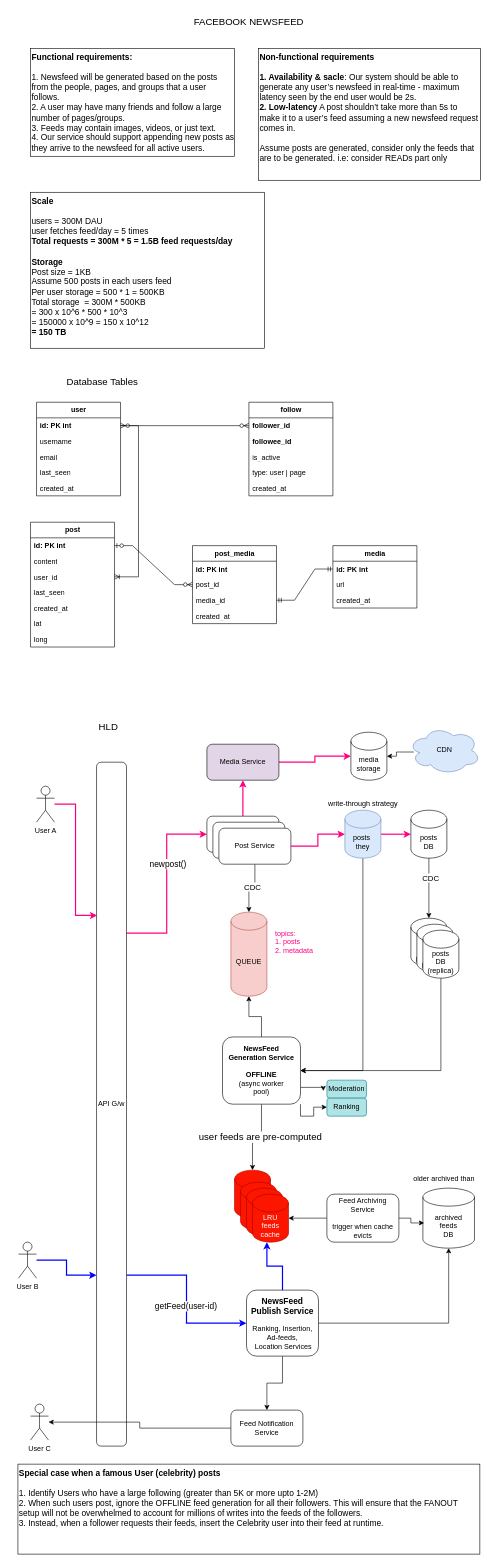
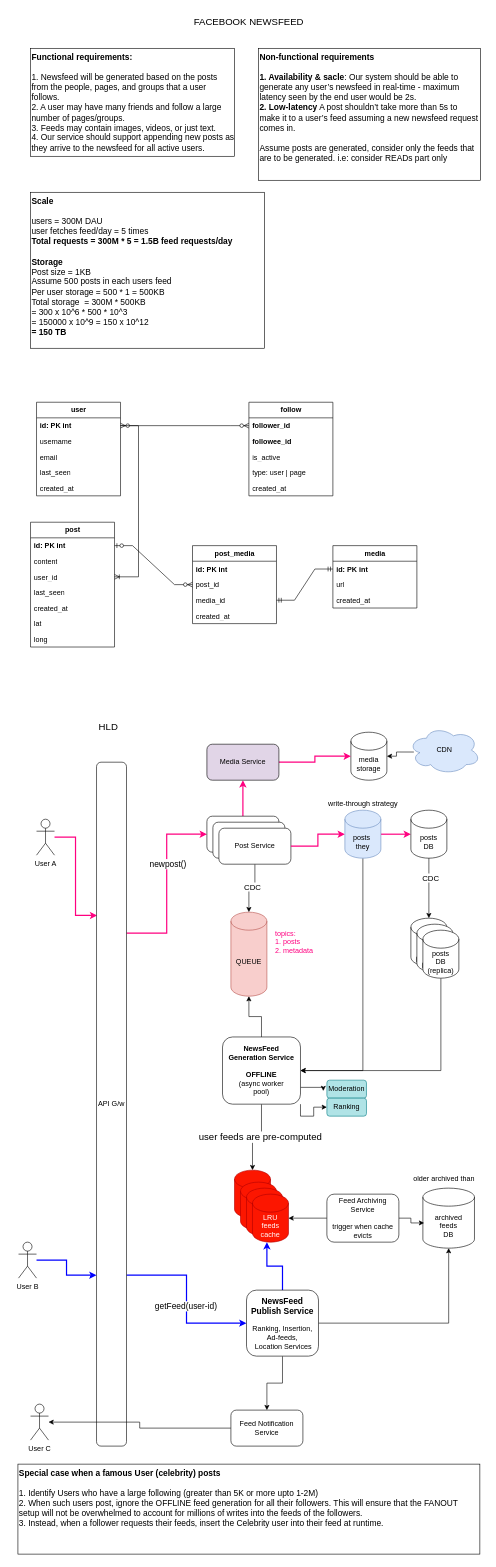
(102, 381) -> none
(45, 804) -> (45, 837)
